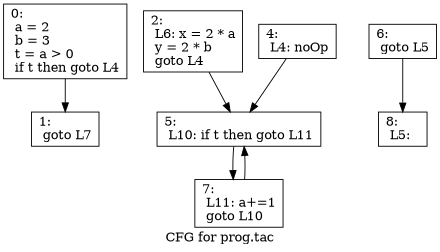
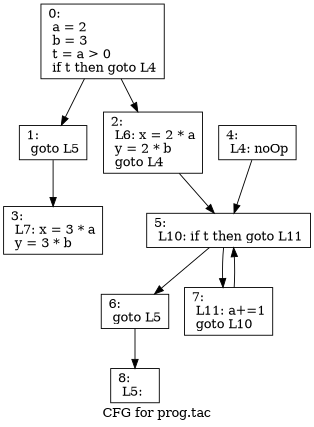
none -> (127, 91)
(65, 135) -> (53, 149)
none -> (53, 230)
none -> (186, 268)
